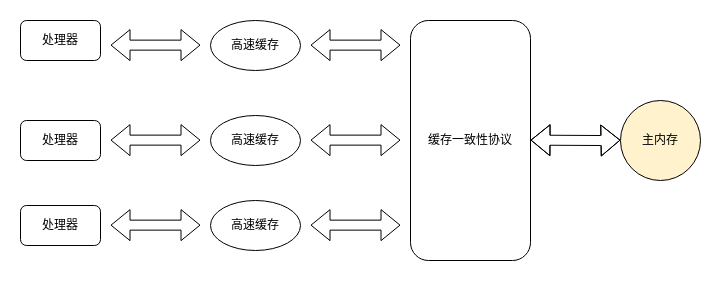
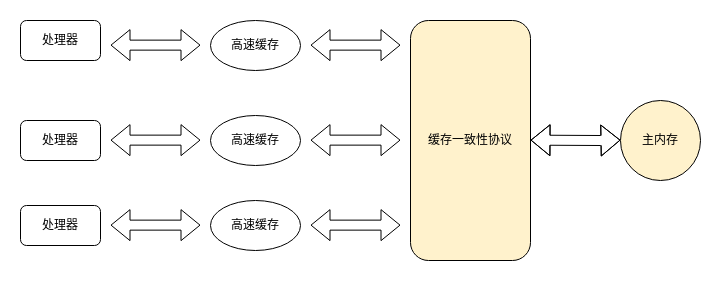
(471, 141) -> (471, 141)
